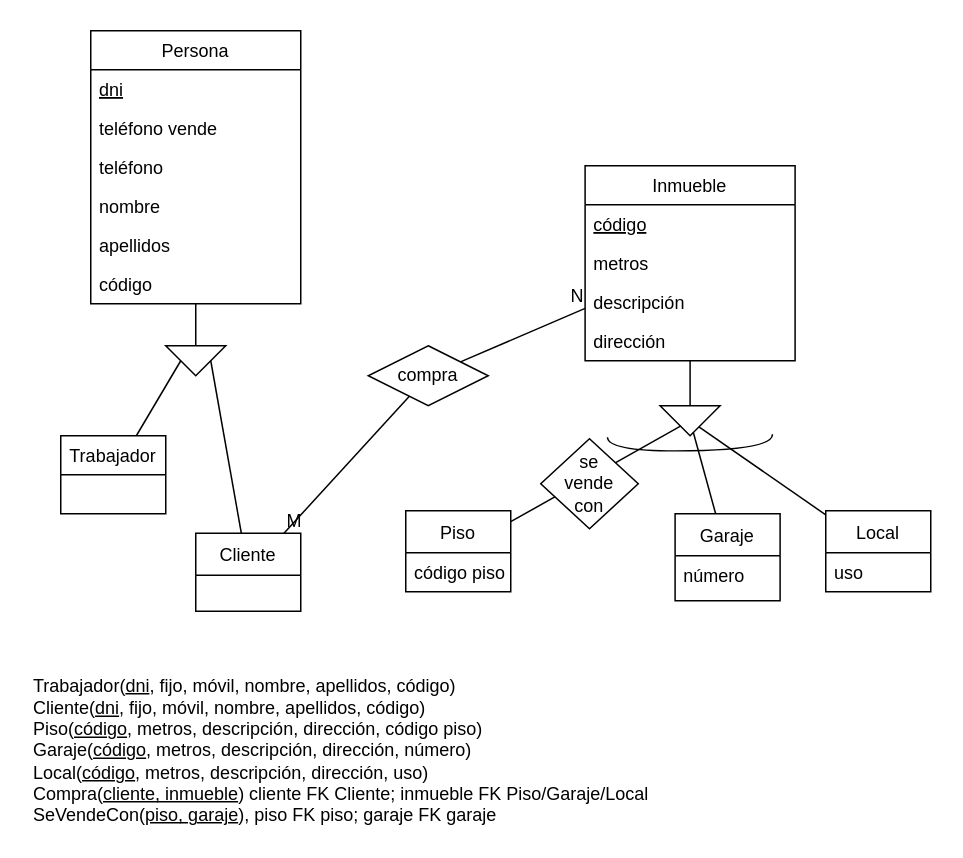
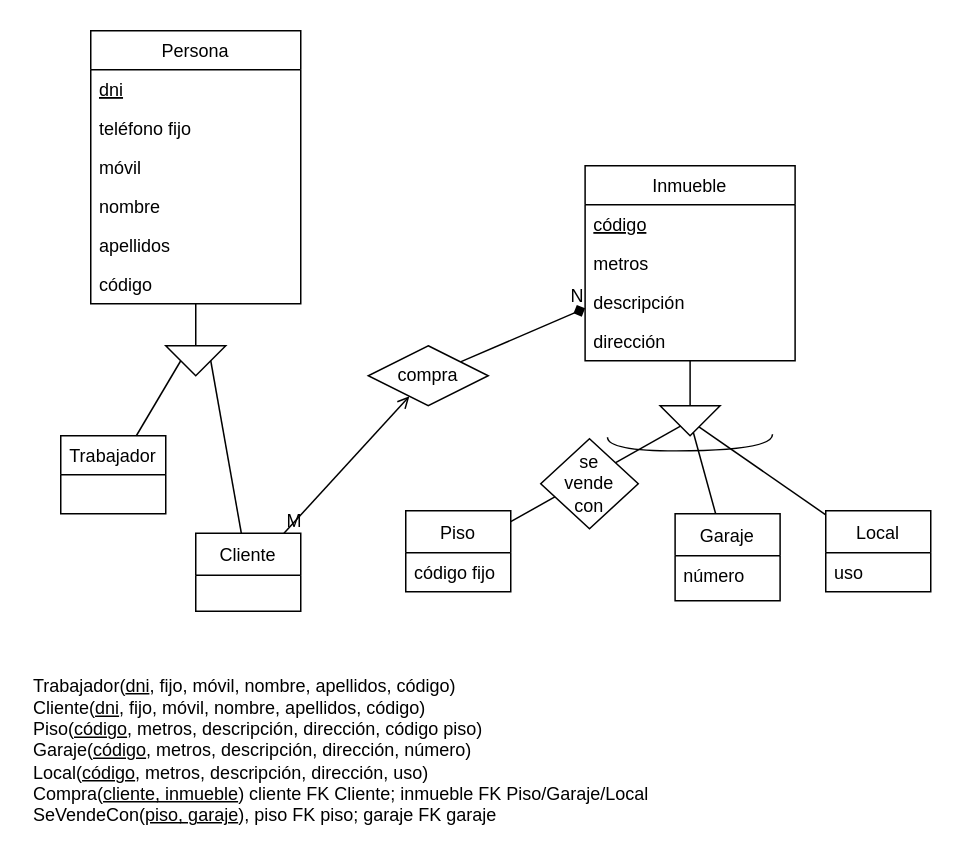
(165, 129) -> (158, 129)
(137, 168) -> (120, 168)
(579, 311) -> (574, 313)
(405, 401) -> (405, 401)
(462, 573) -> (462, 573)
